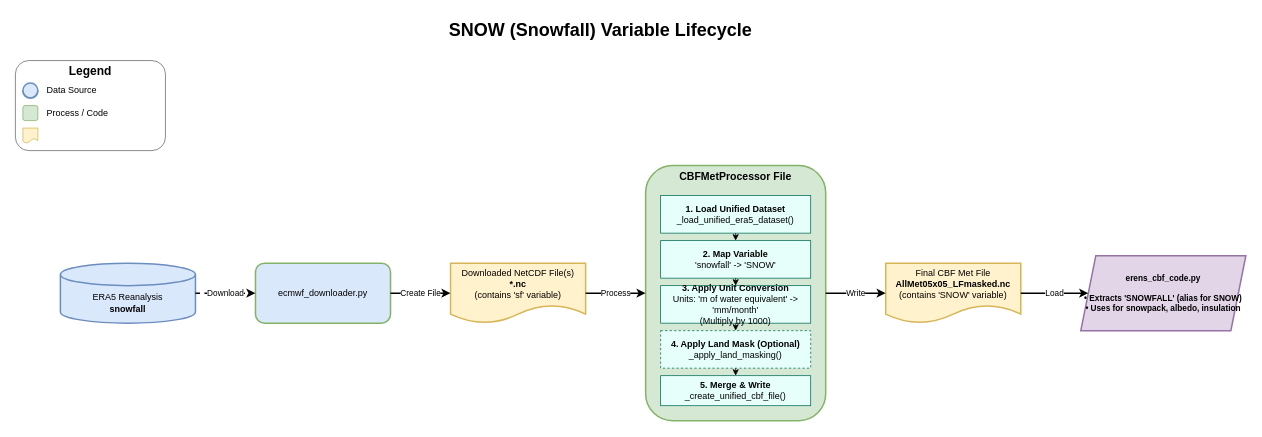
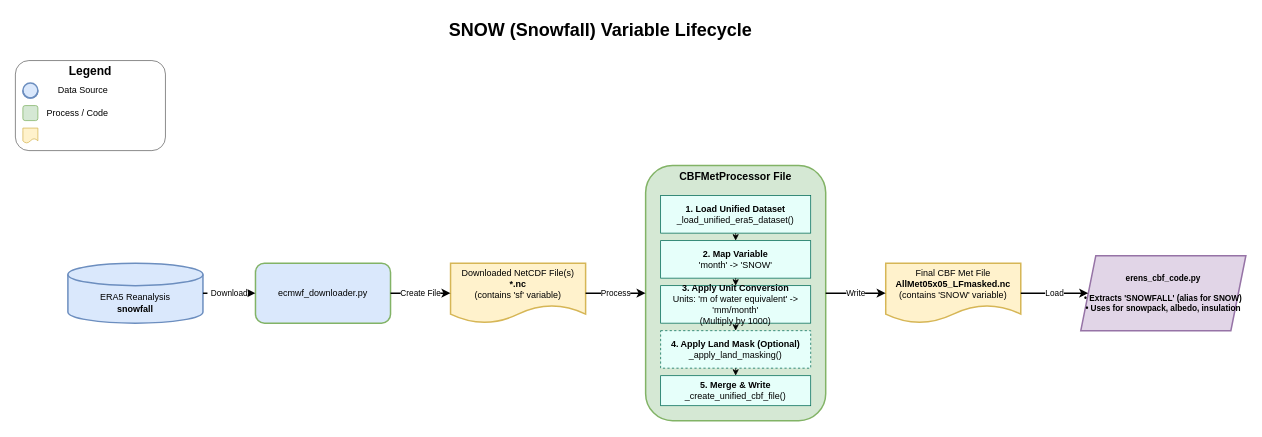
(98, 90) -> (109, 90)
(735, 259) -> (735, 259)
(128, 293) -> (135, 293)
